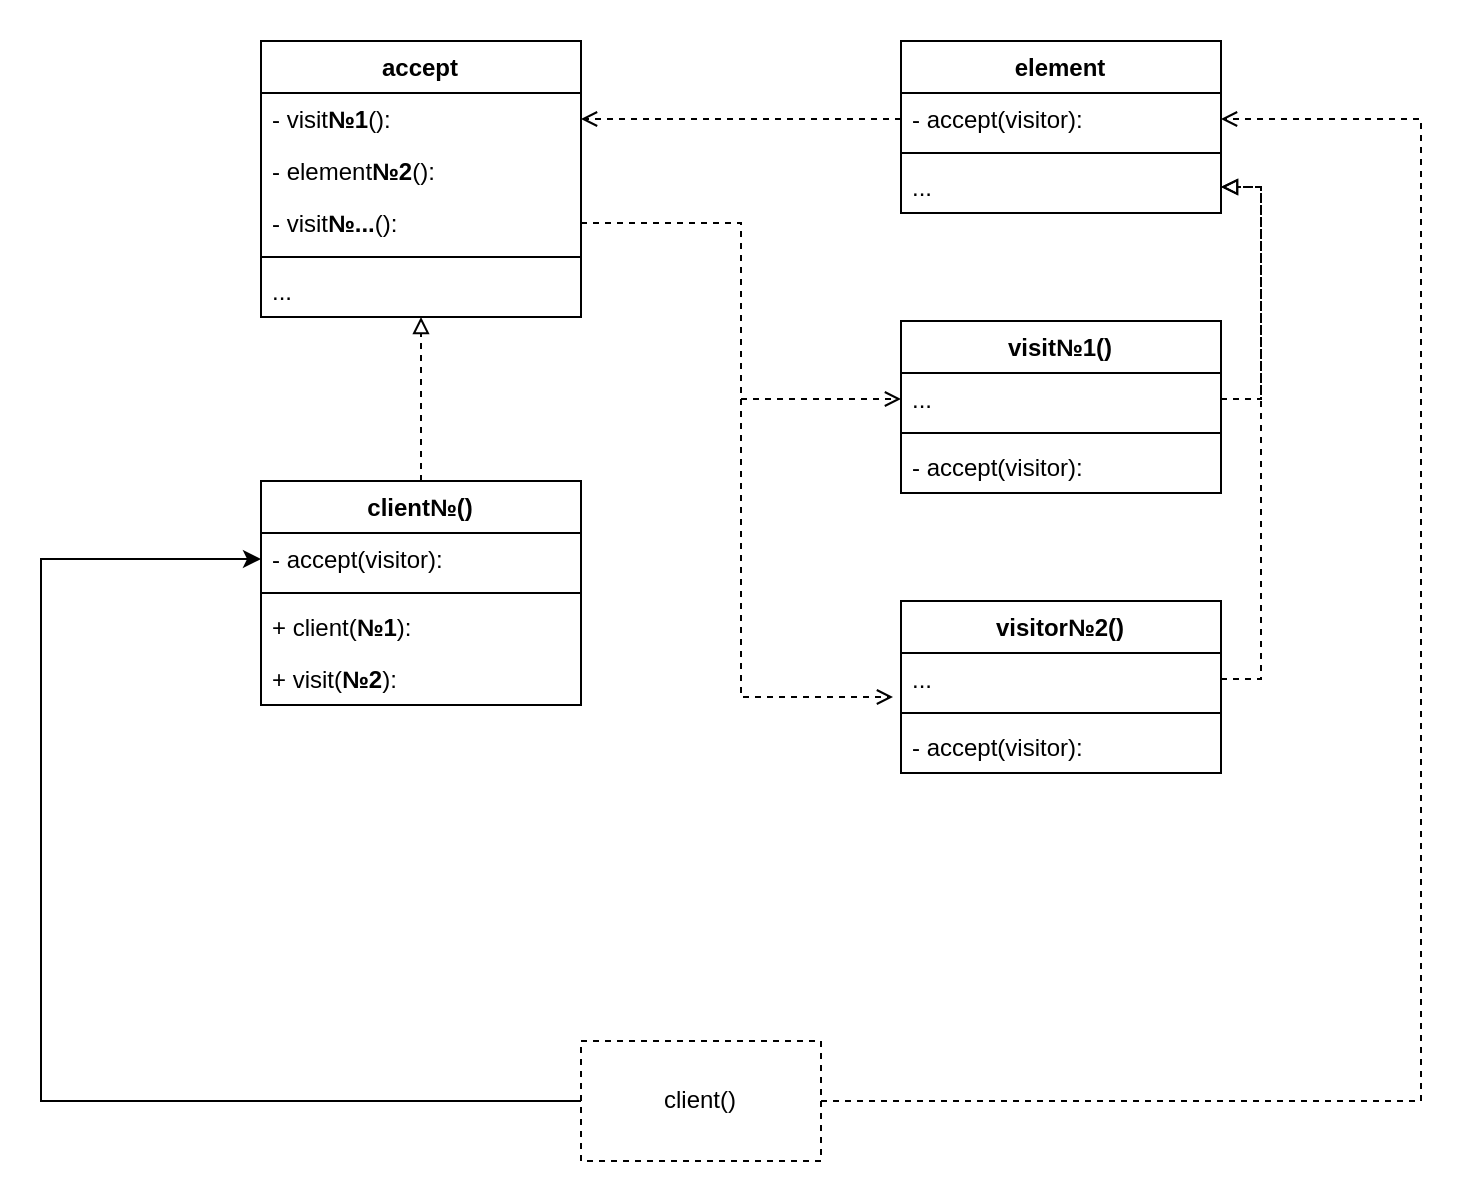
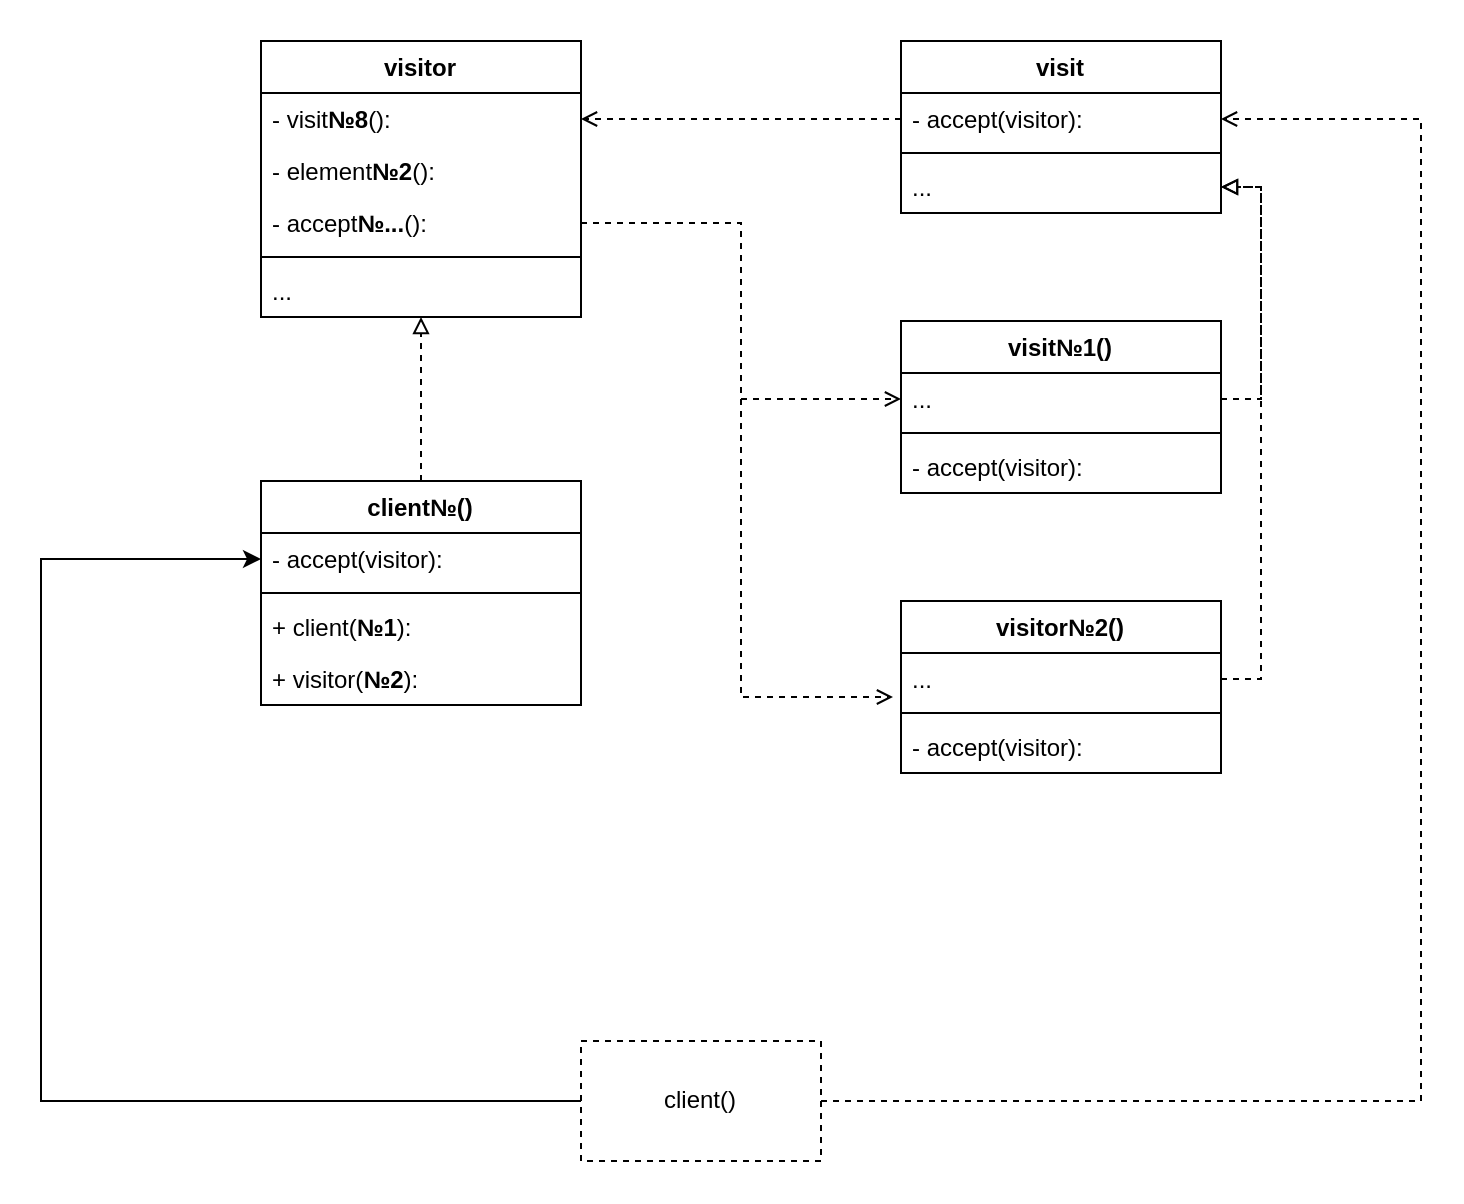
(421, 69) -> (421, 69)
(1061, 69) -> (1061, 69)
(341, 121) -> (341, 121)
(345, 225) -> (358, 225)
(341, 681) -> (355, 681)
